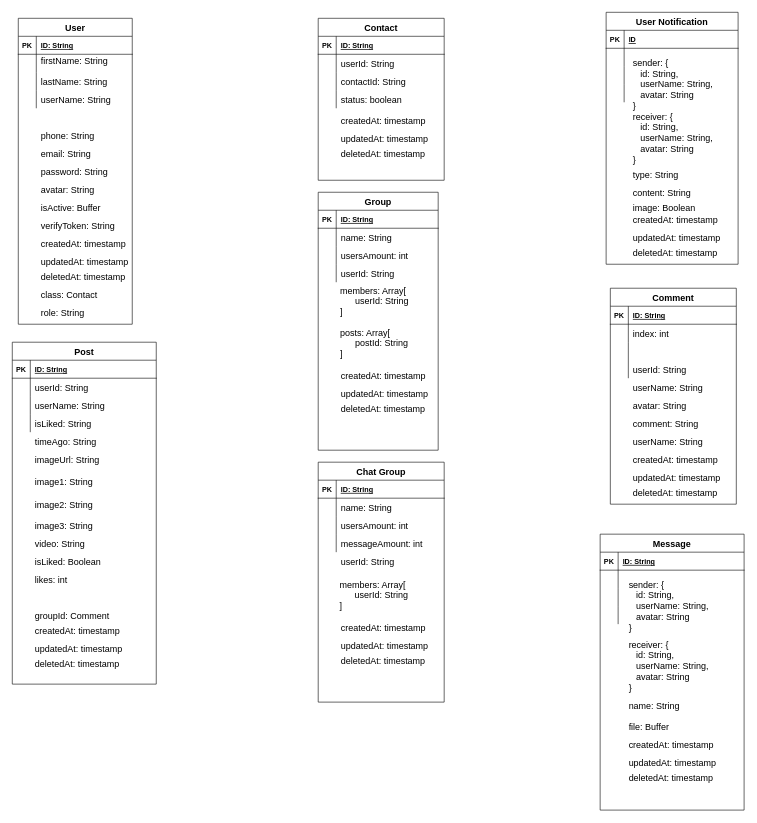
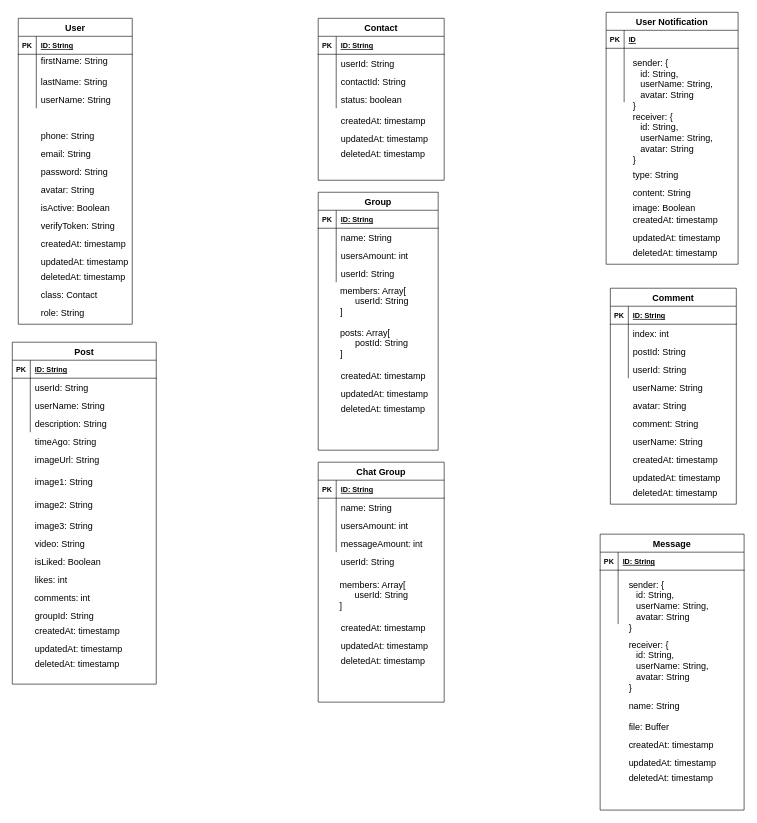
(76, 208) -> (78, 208)
none -> (683, 351)
(67, 424) -> (77, 424)
none -> (84, 597)
(73, 616) -> (69, 616)
